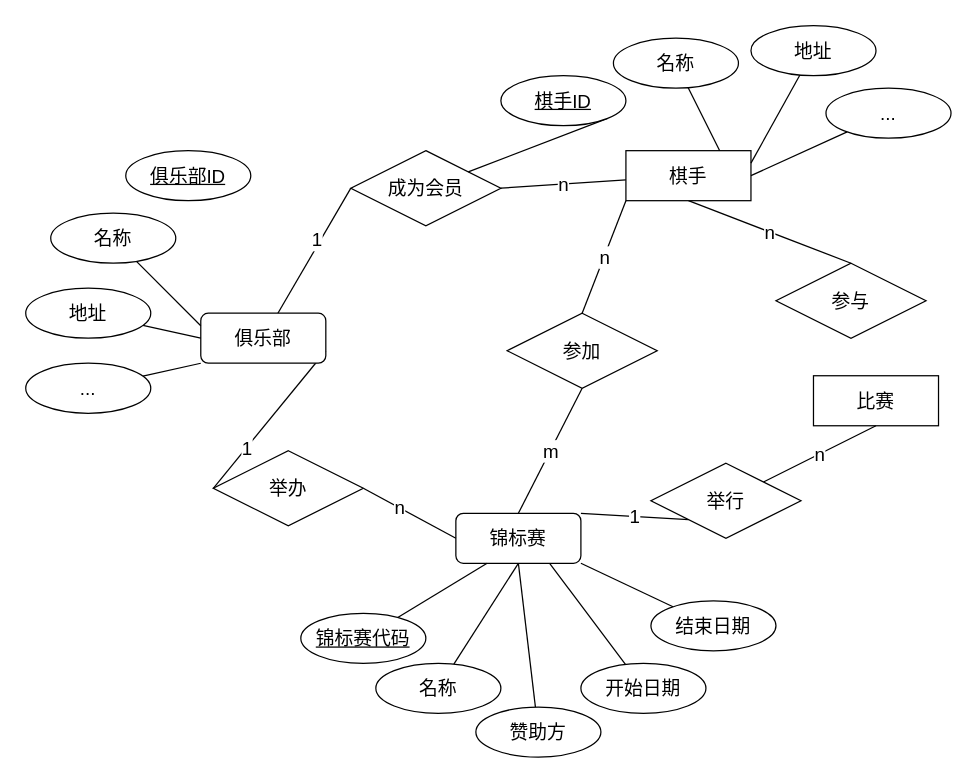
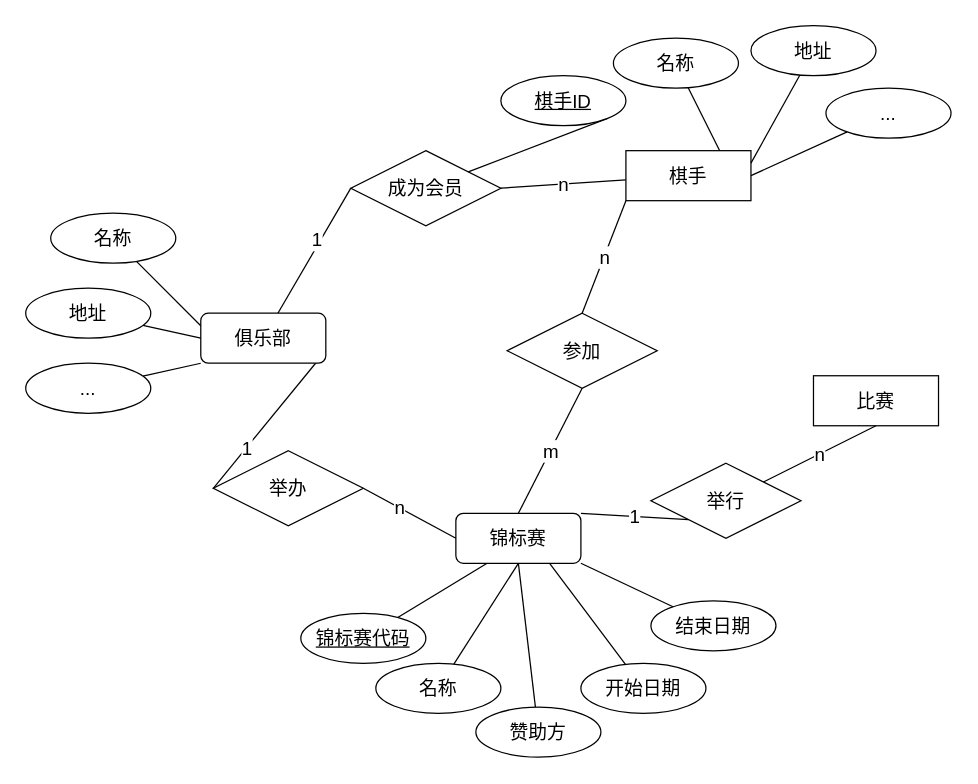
(188, 176) -> none
(769, 232) -> none
(851, 301) -> none
